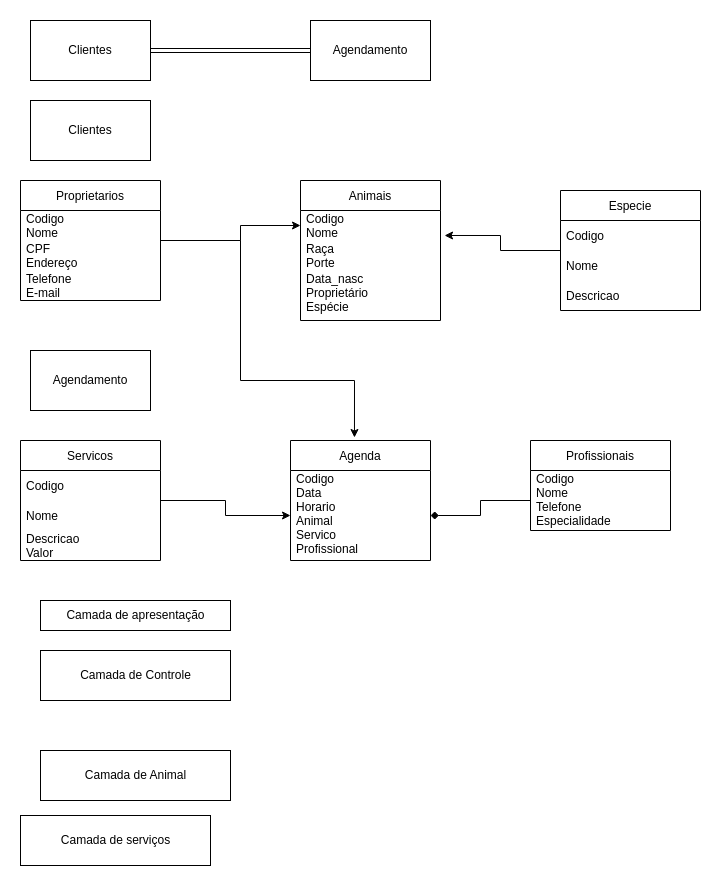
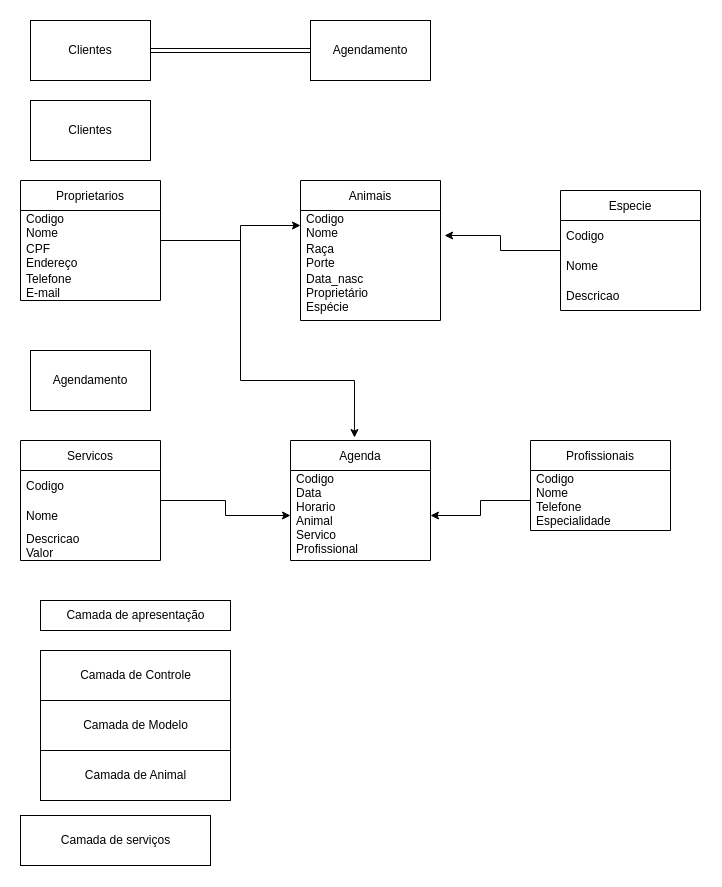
(439, 516) -> (439, 516)
none -> (136, 726)
